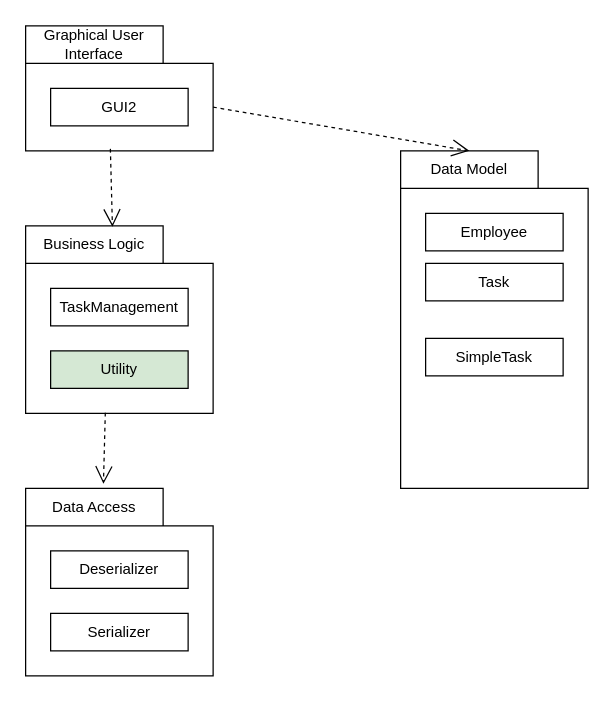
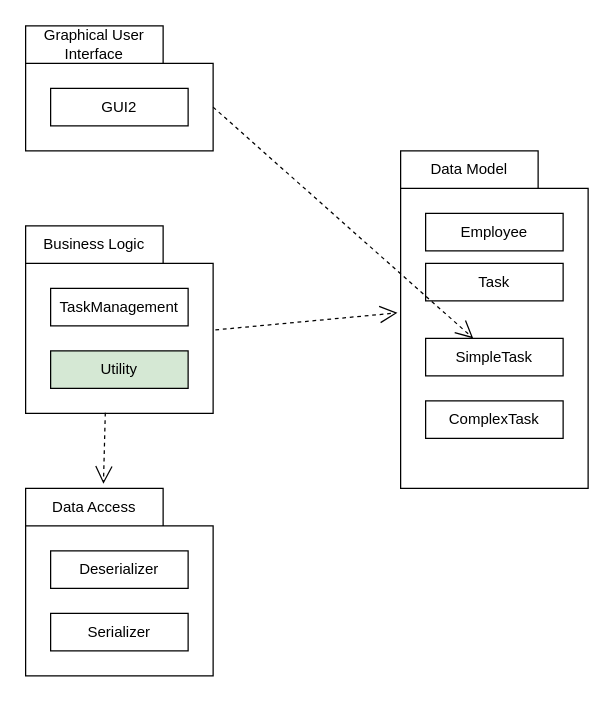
(339, 128) -> (342, 221)
(111, 186) -> none
none -> (305, 321)
none -> (494, 419)
